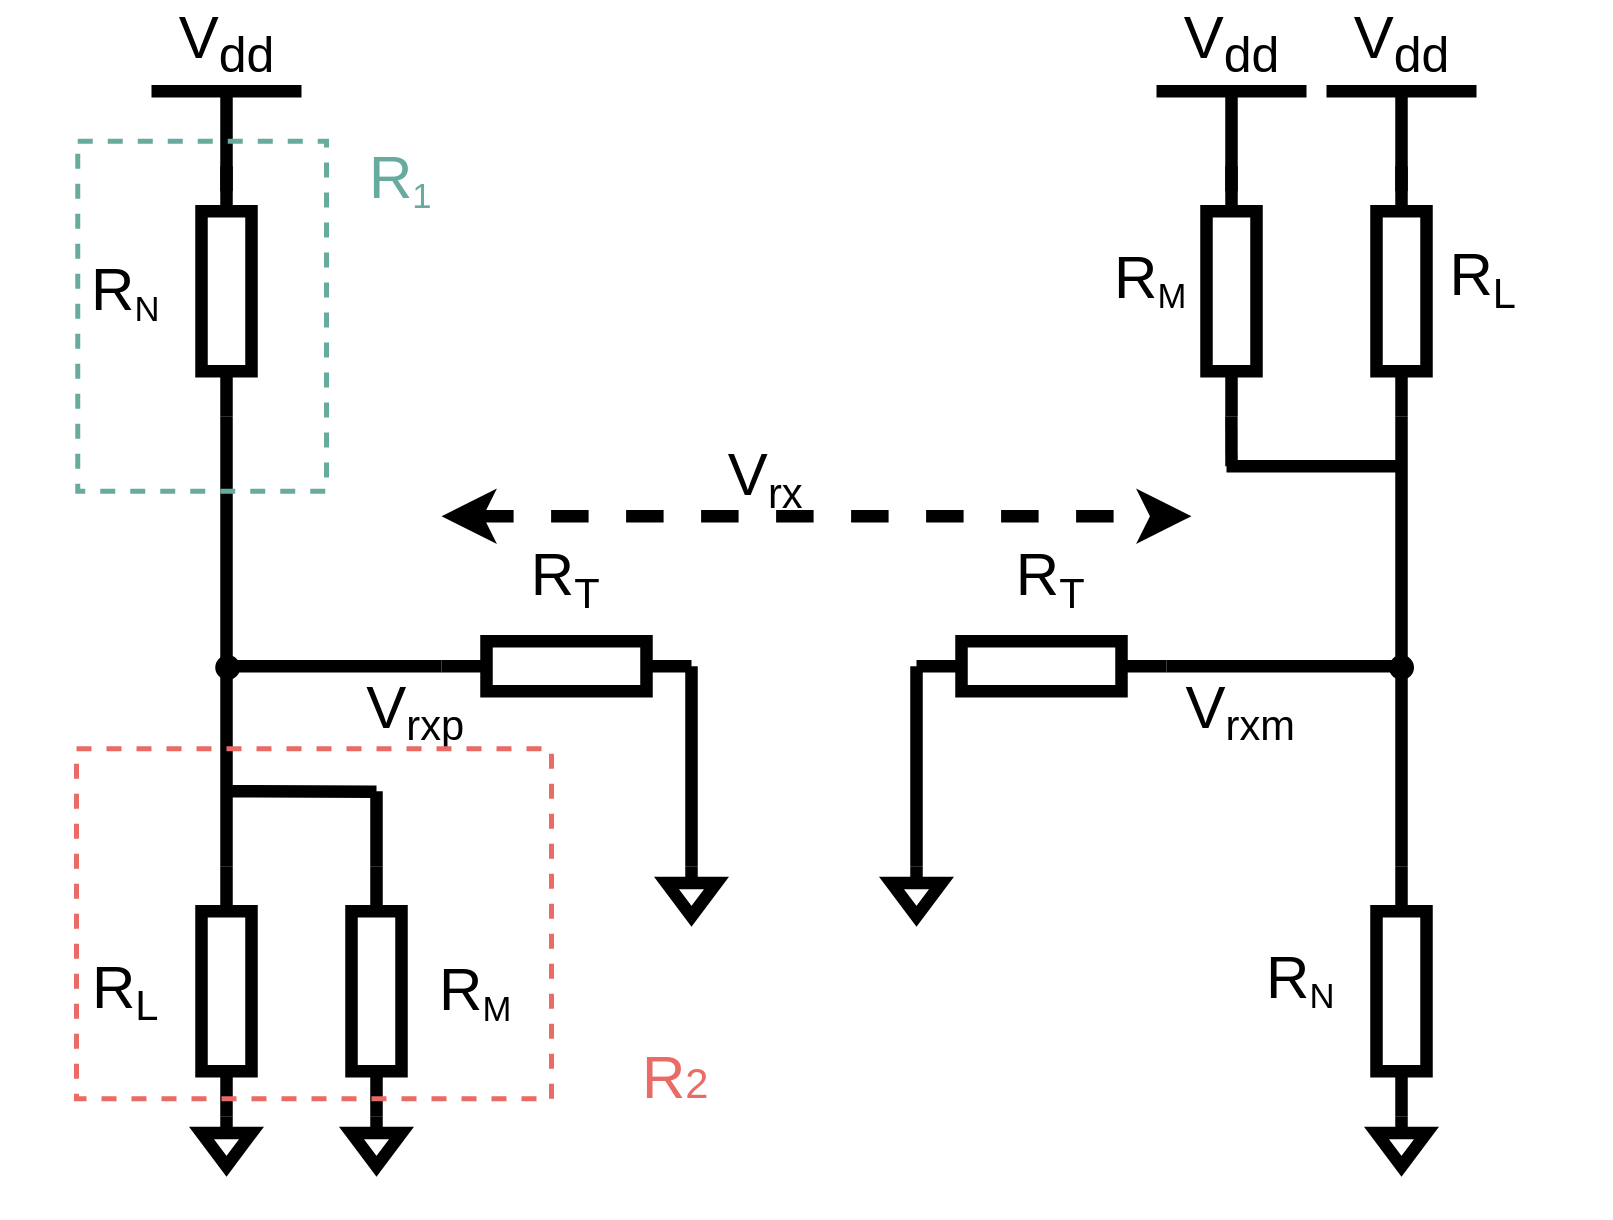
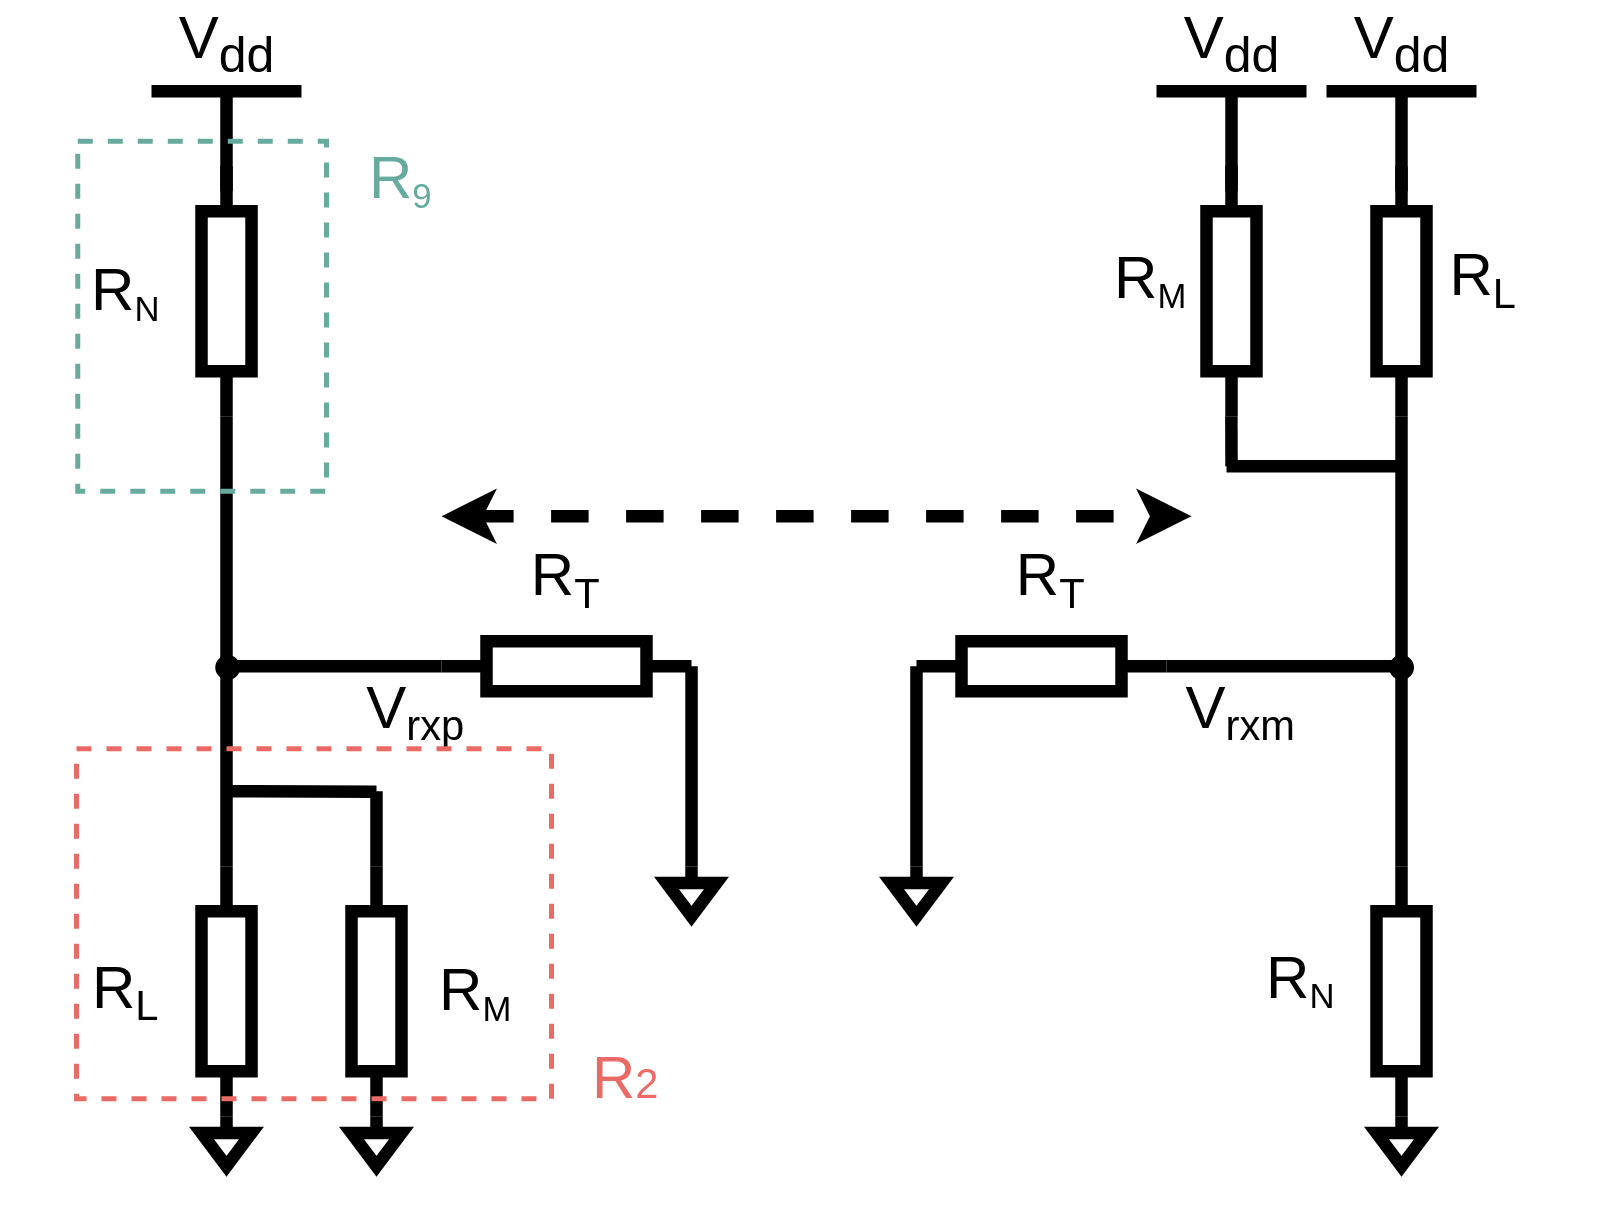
(401, 179) -> (401, 179)
(766, 479) -> none
(676, 1079) -> (626, 1079)
